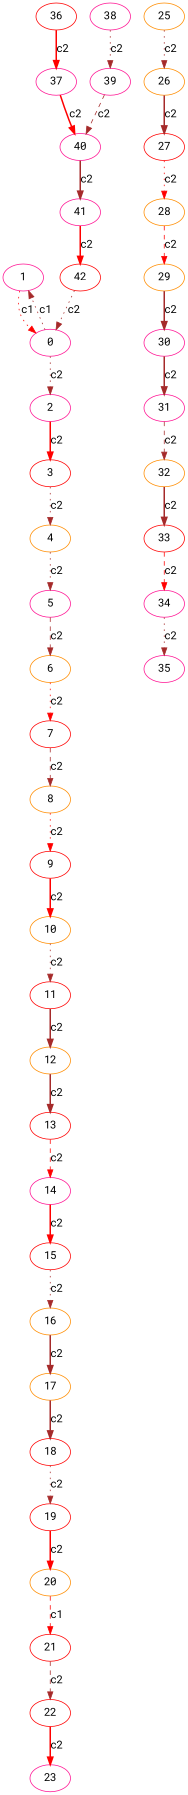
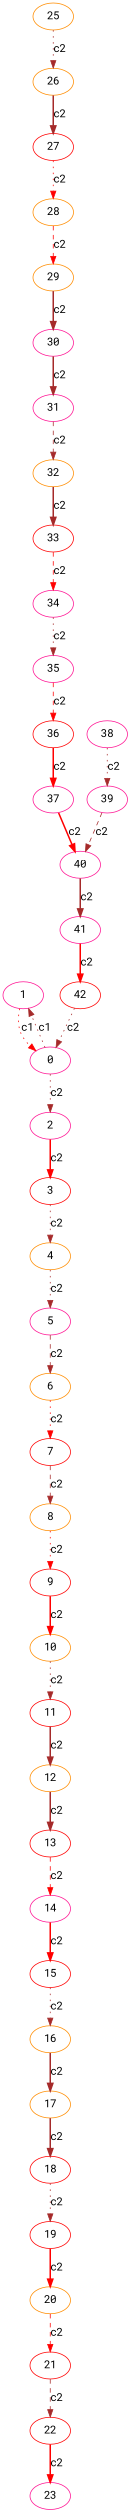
none -> (53, 698)
(57, 1615) -> (57, 2333)
